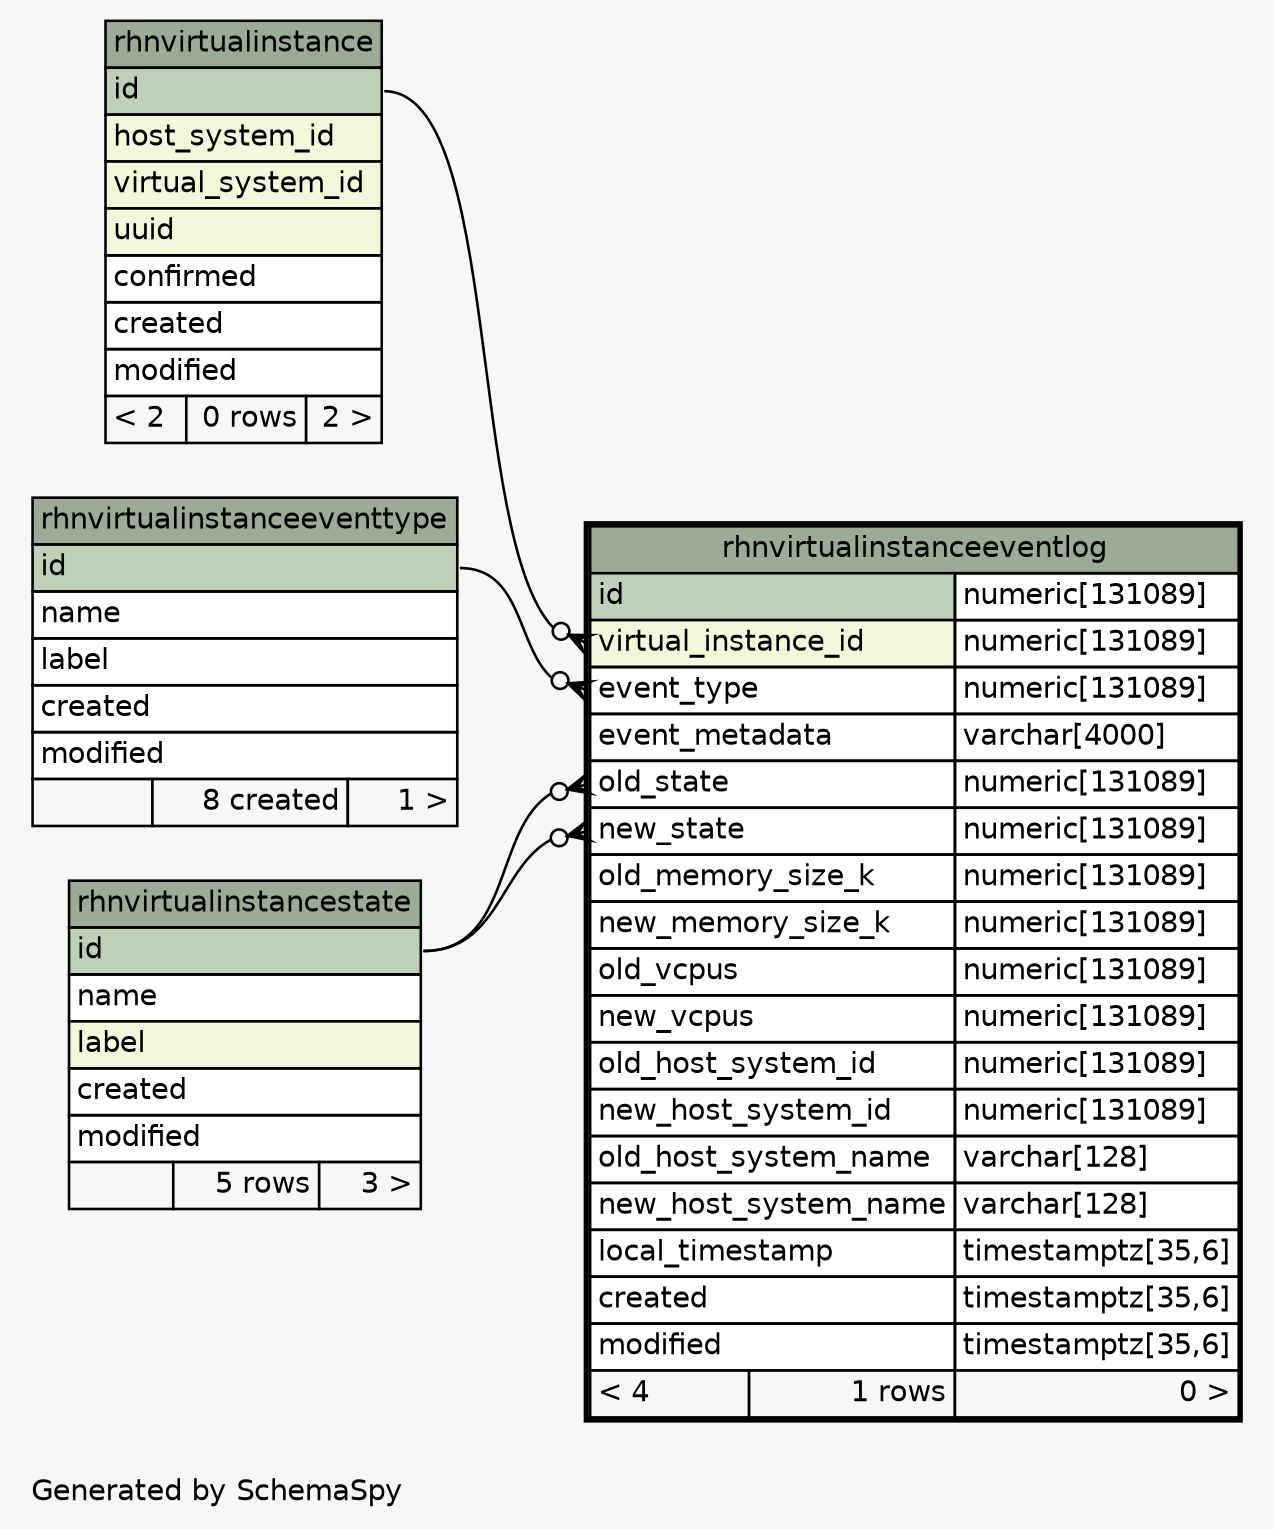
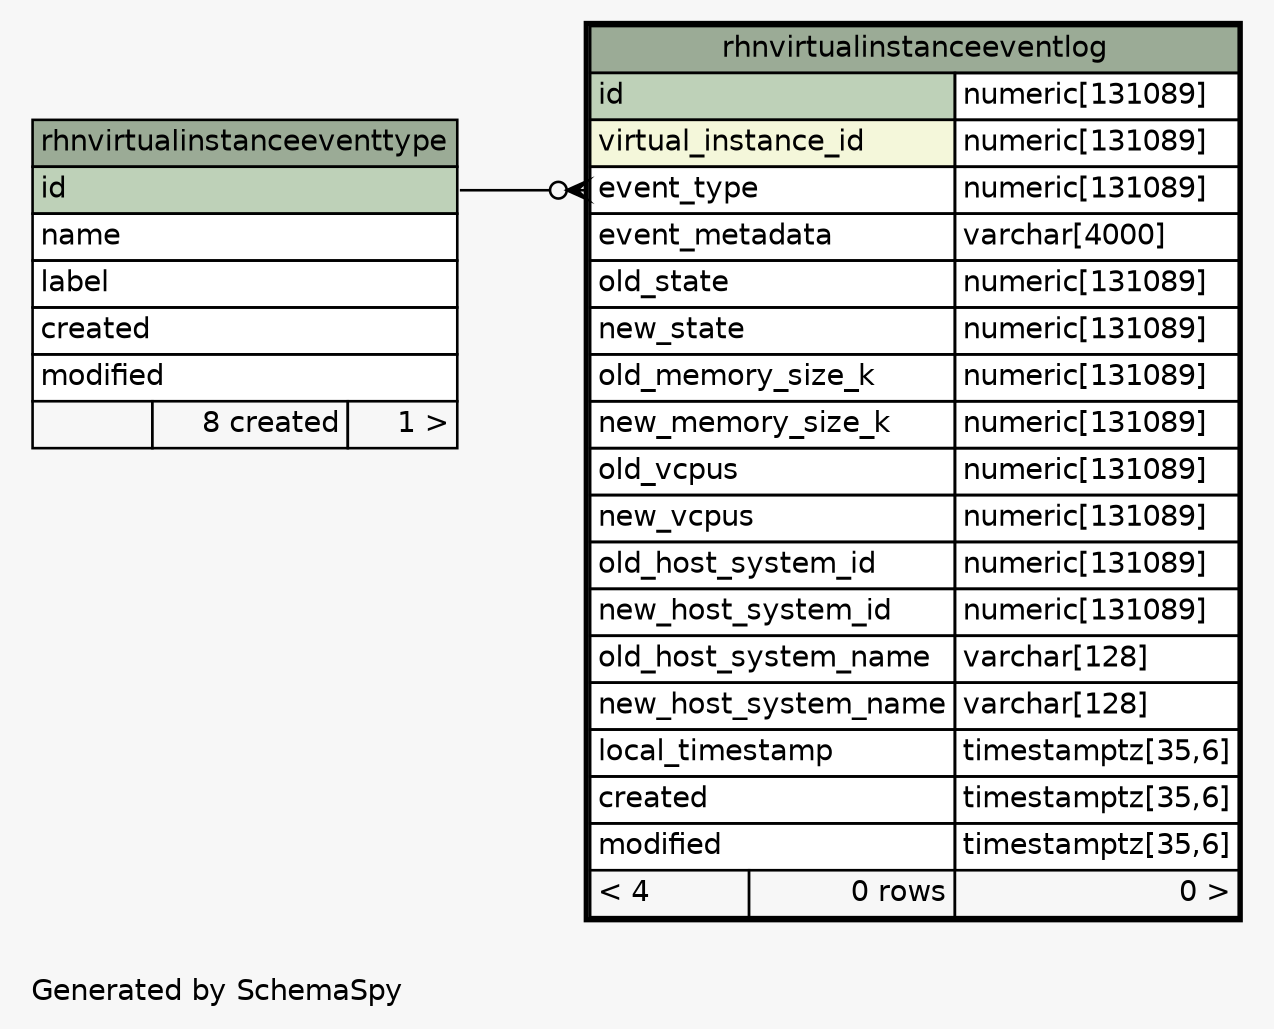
(244, 232) -> none
(244, 1045) -> none
(899, 1393) -> (899, 892)
